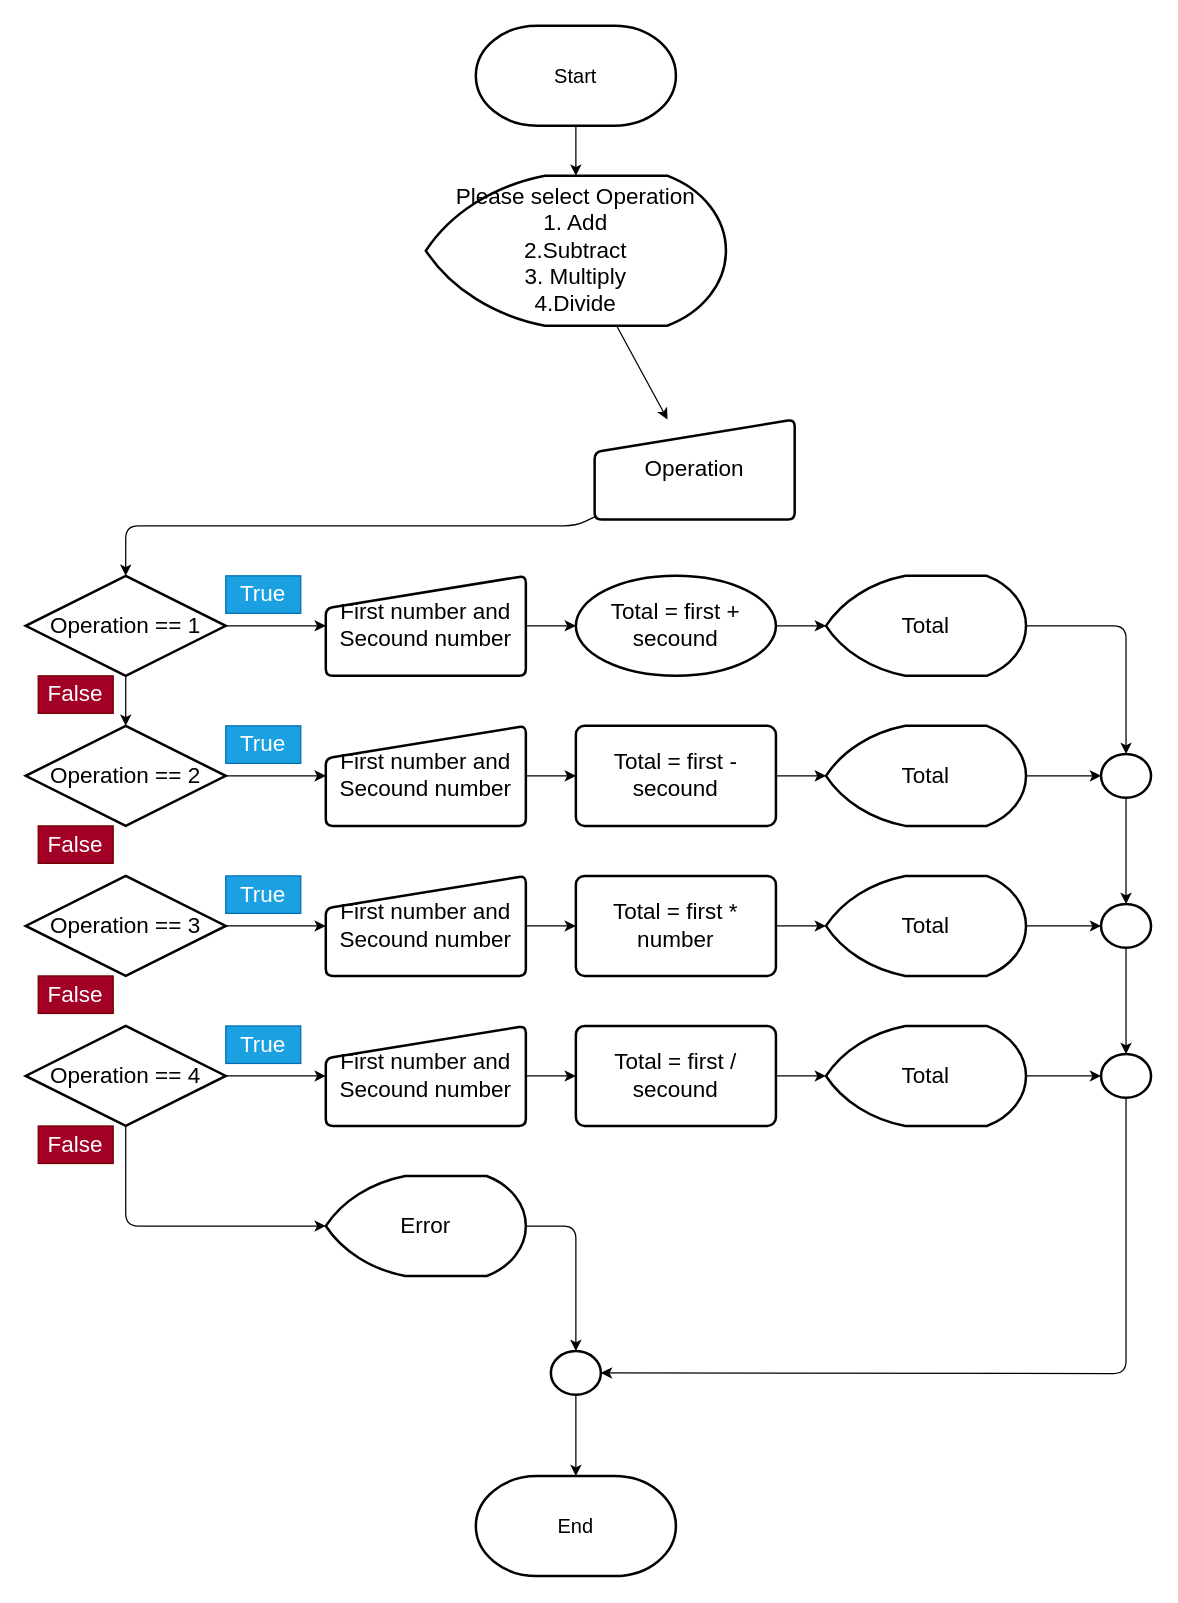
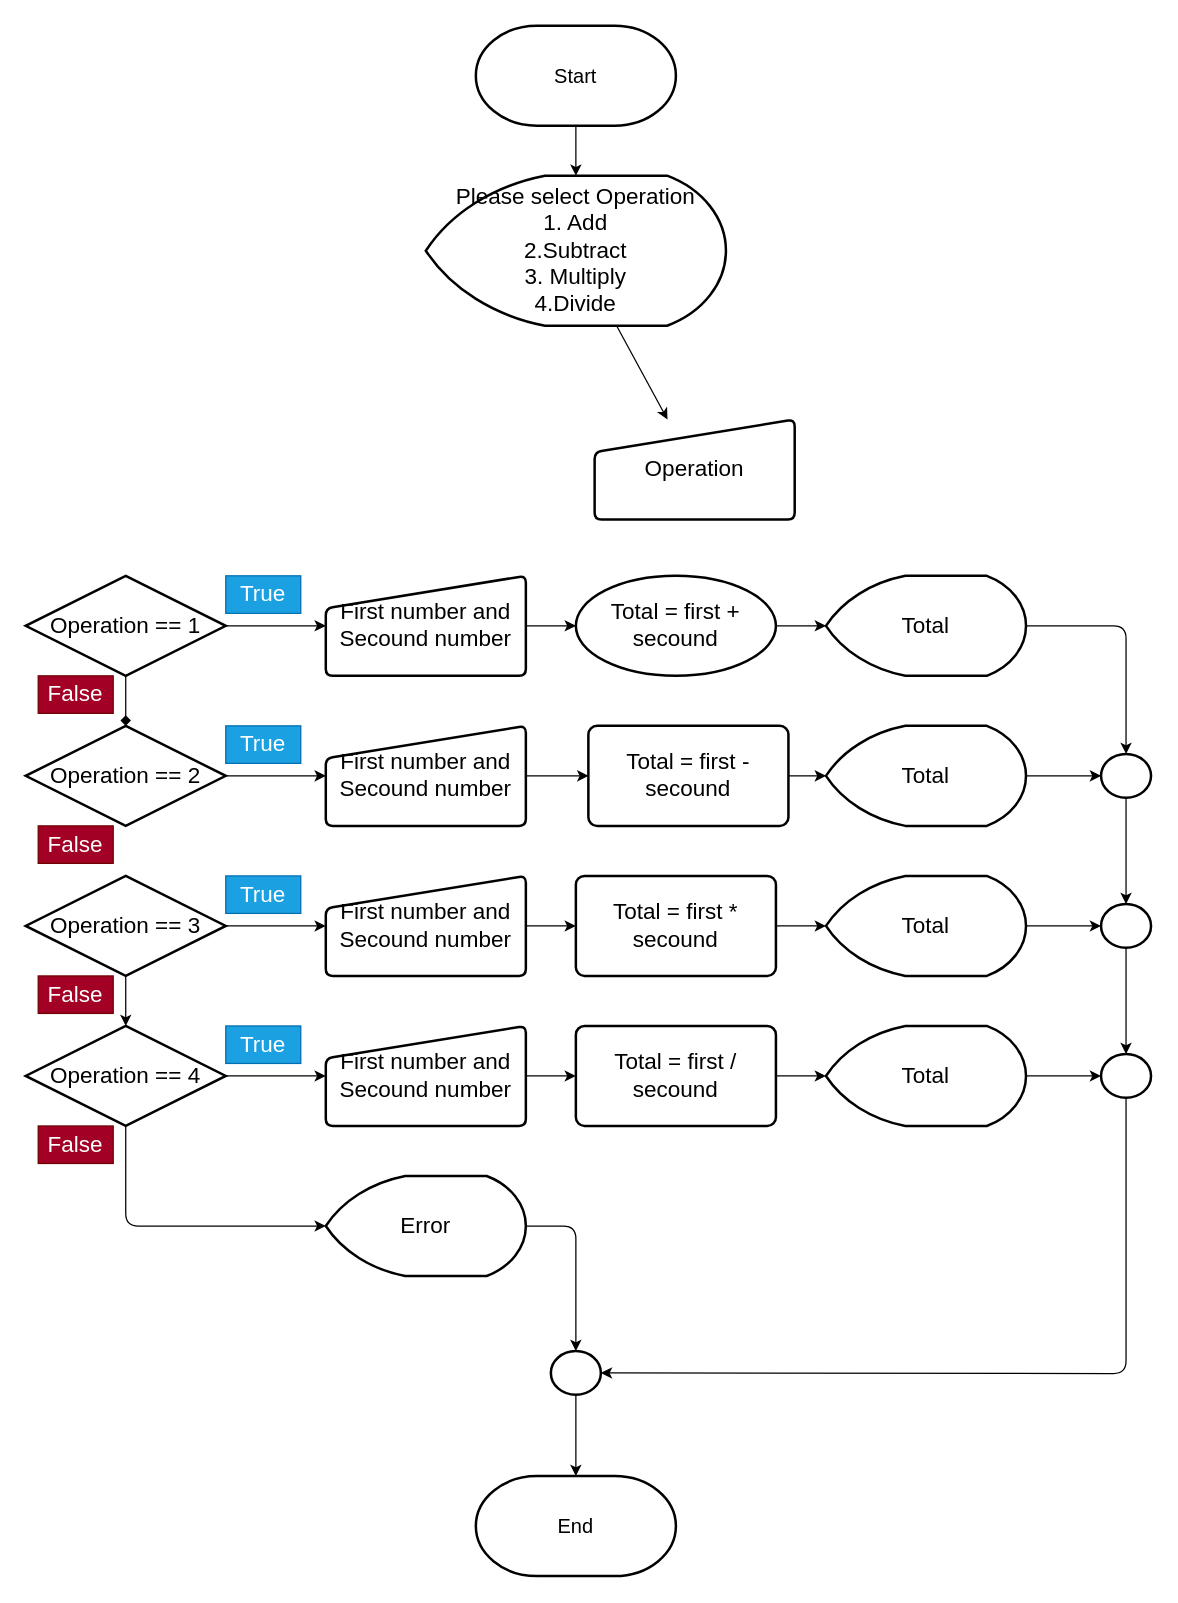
(344, 526) -> none
(126, 716) -> (126, 715)
(676, 776) -> (688, 776)
(676, 926) -> (676, 926)
none -> (126, 997)
